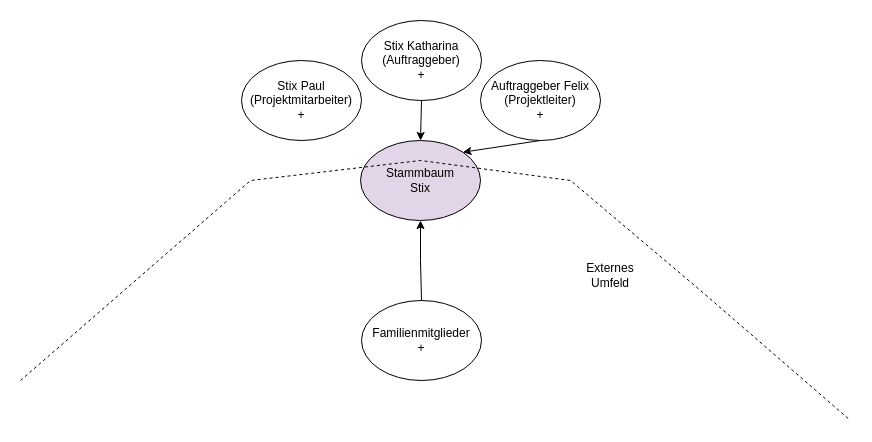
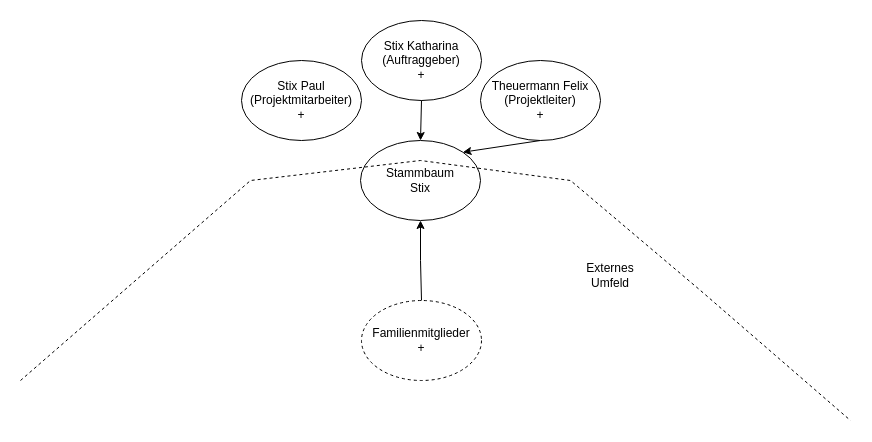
(541, 101) -> (541, 101)
(421, 181) -> (421, 181)
(422, 341) -> (422, 341)
